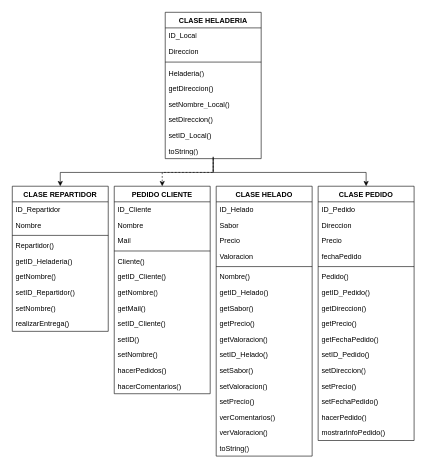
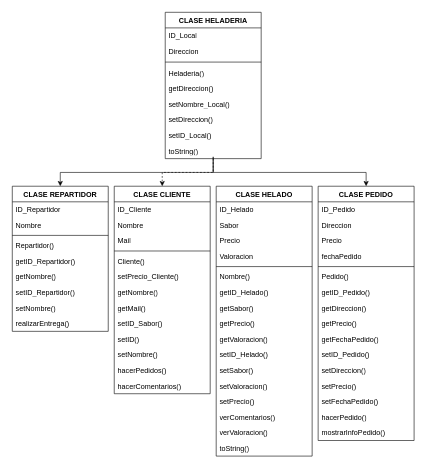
(162, 195) -> (162, 195)
(48, 262) -> (51, 262)
(146, 278) -> (153, 278)
(146, 324) -> (144, 324)
